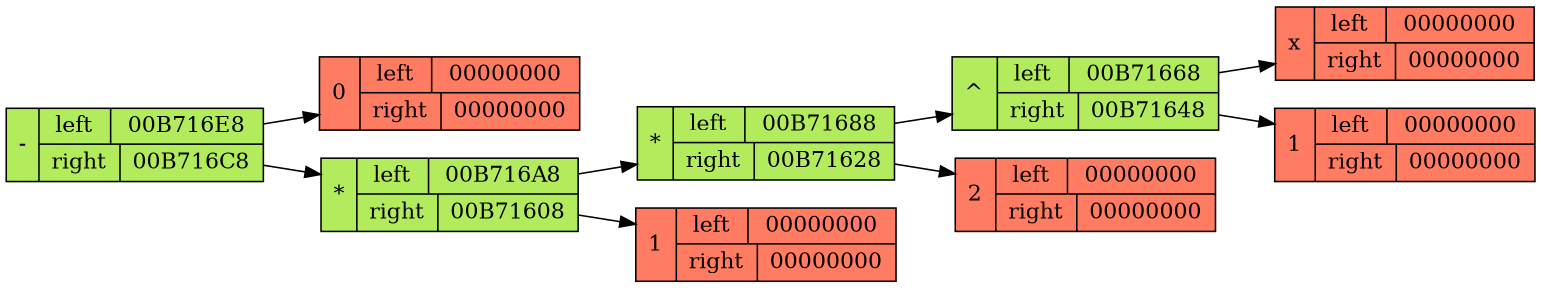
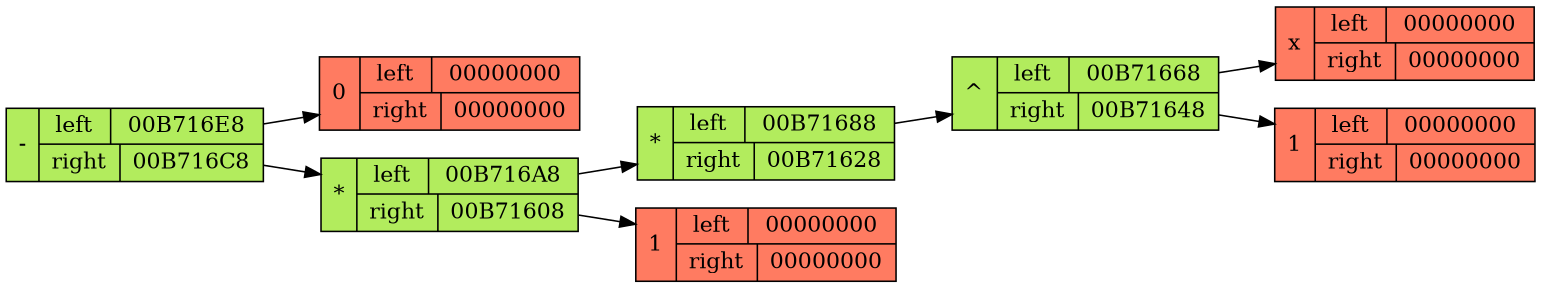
(1085, 195) -> none
